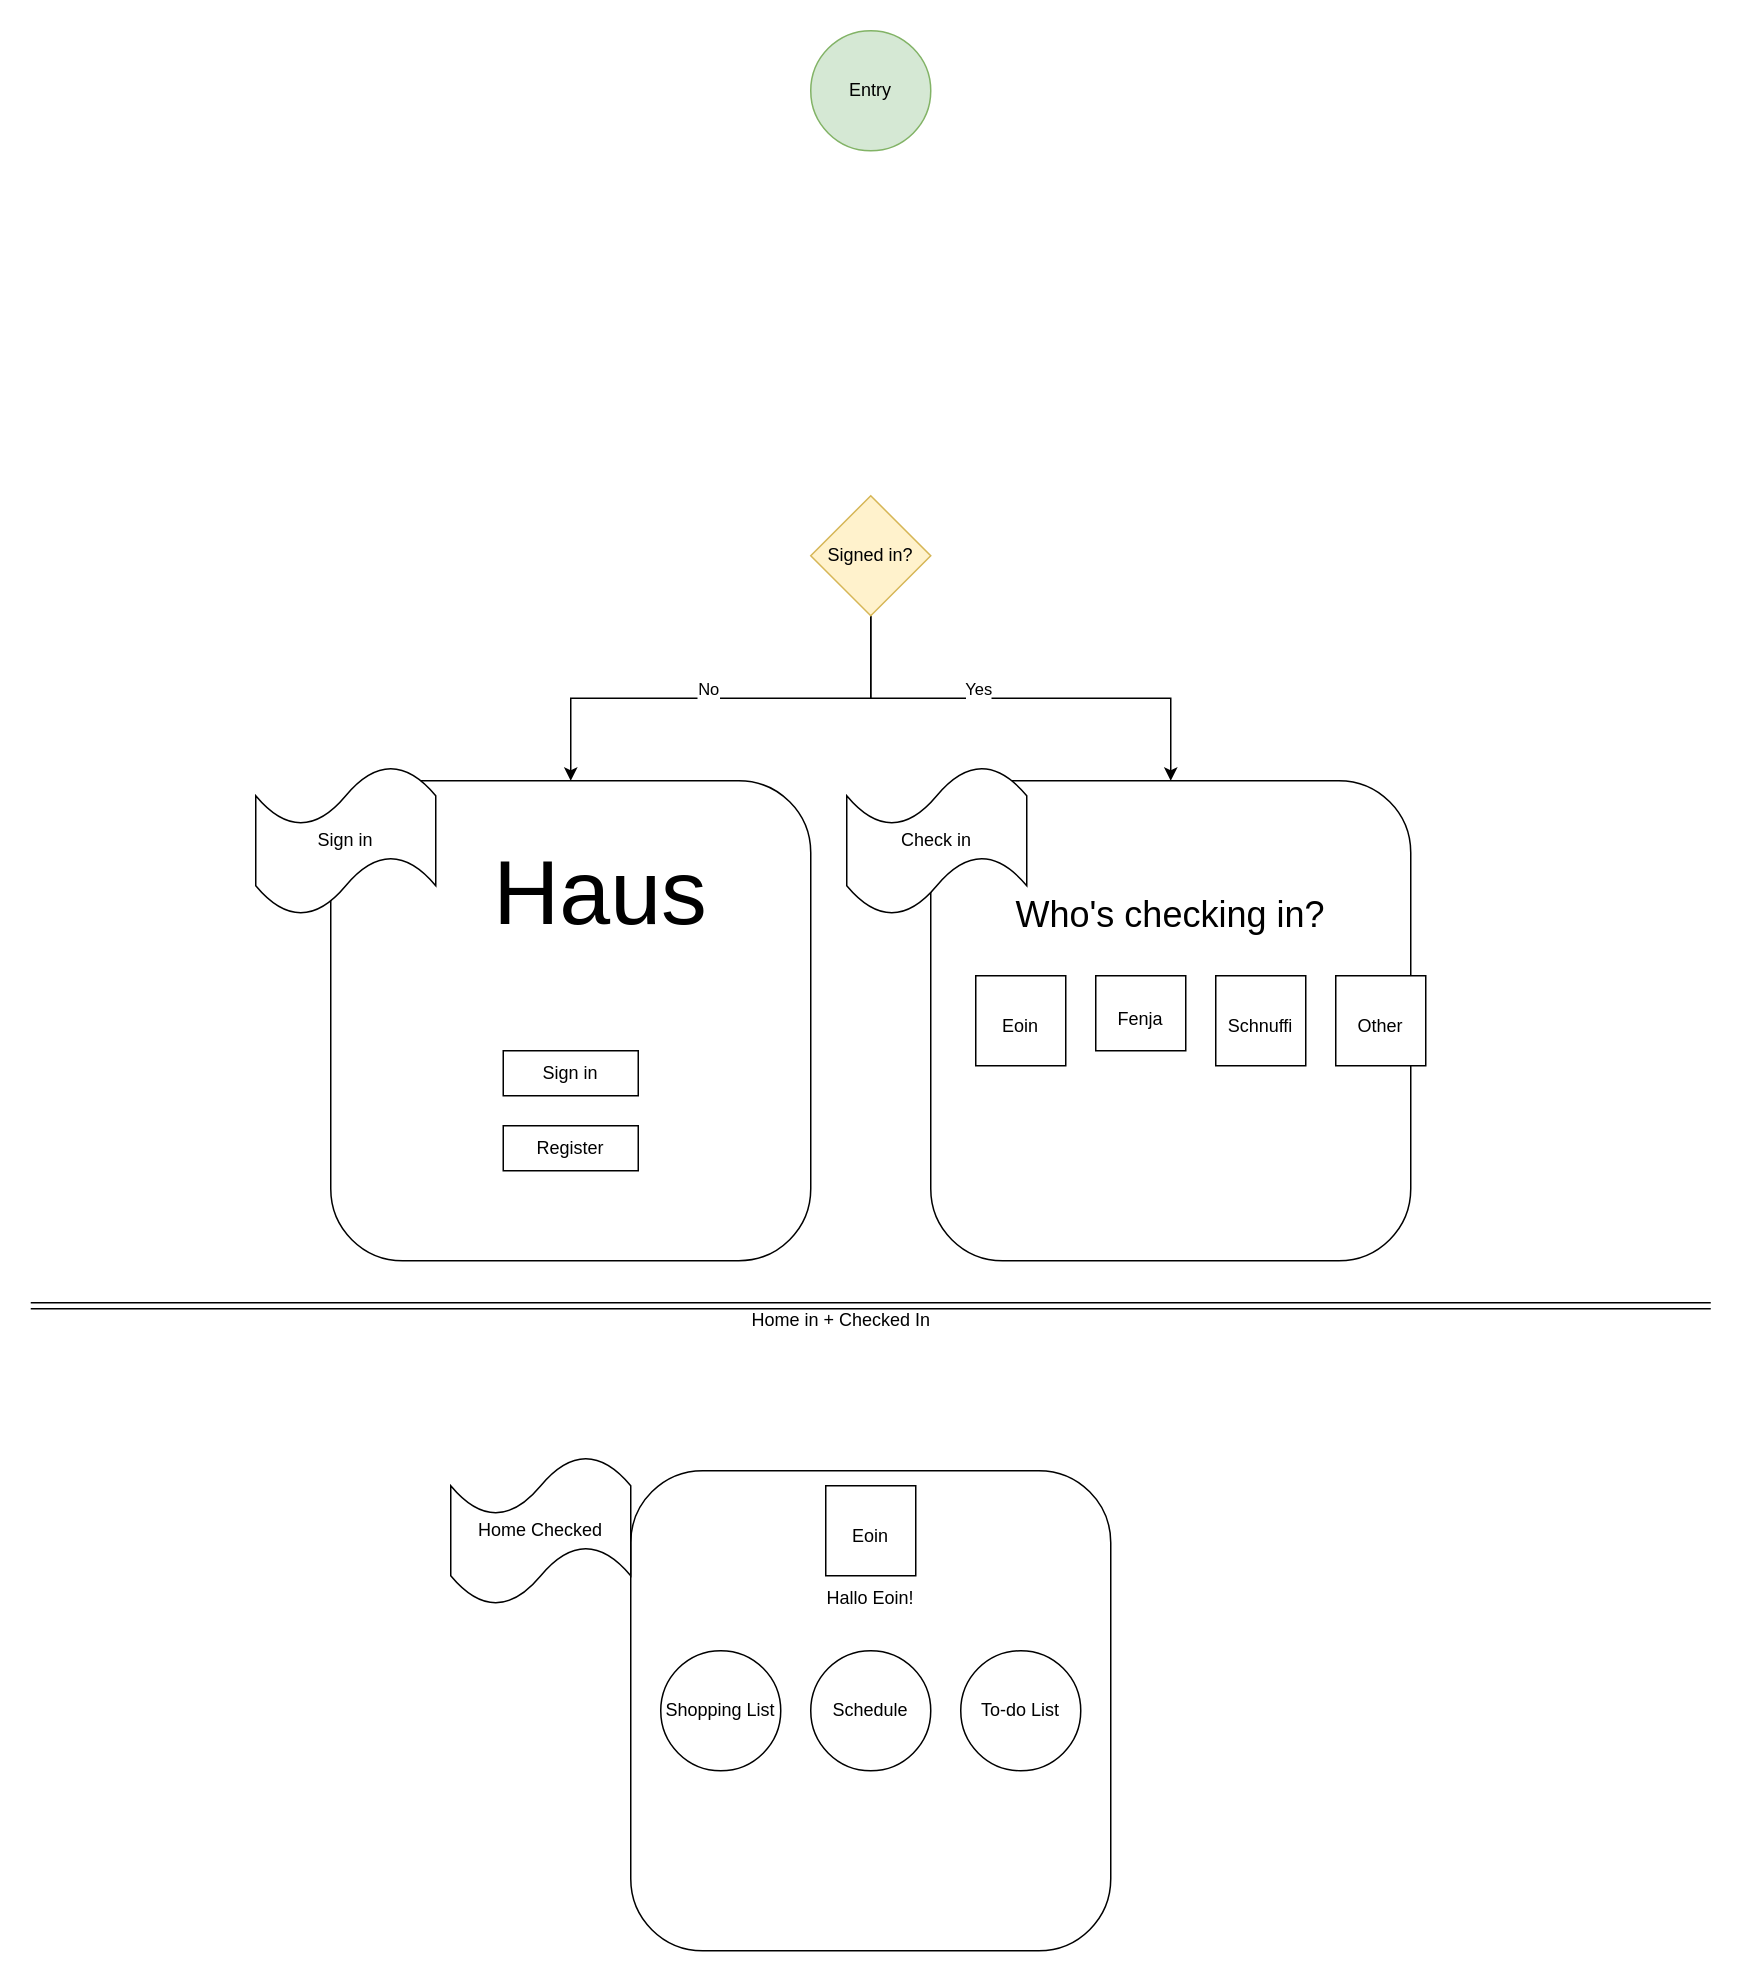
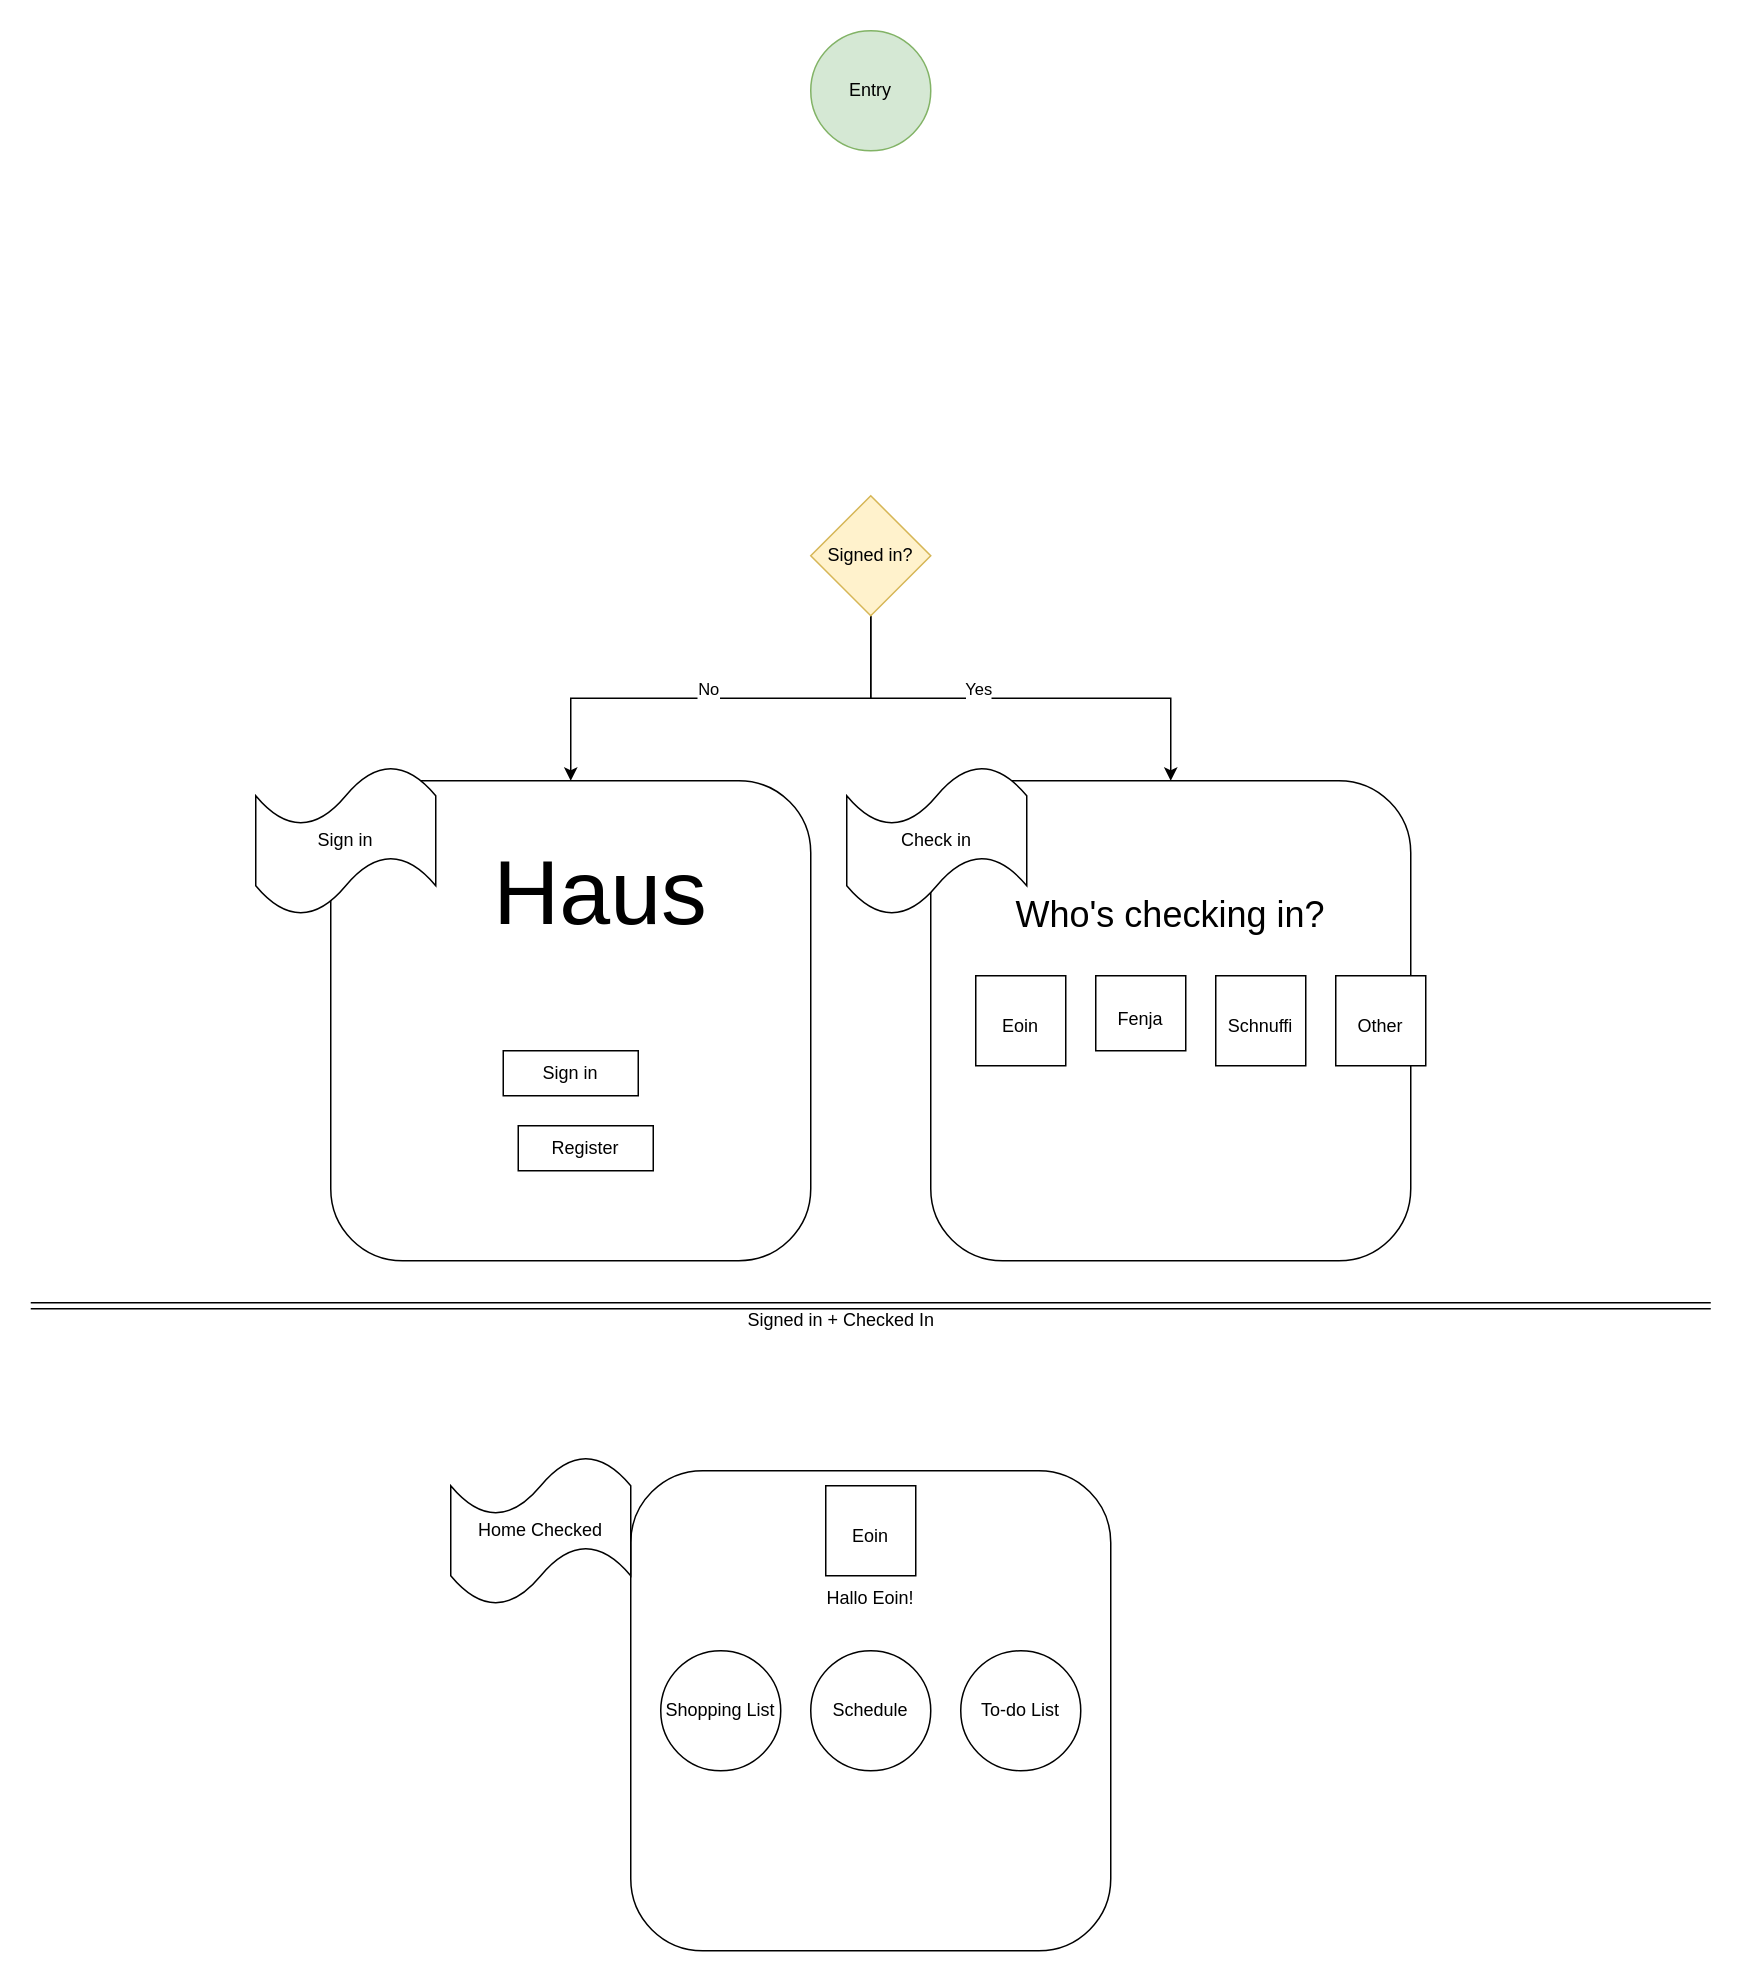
(571, 1148) -> (586, 1148)
(842, 1321) -> (842, 1321)
